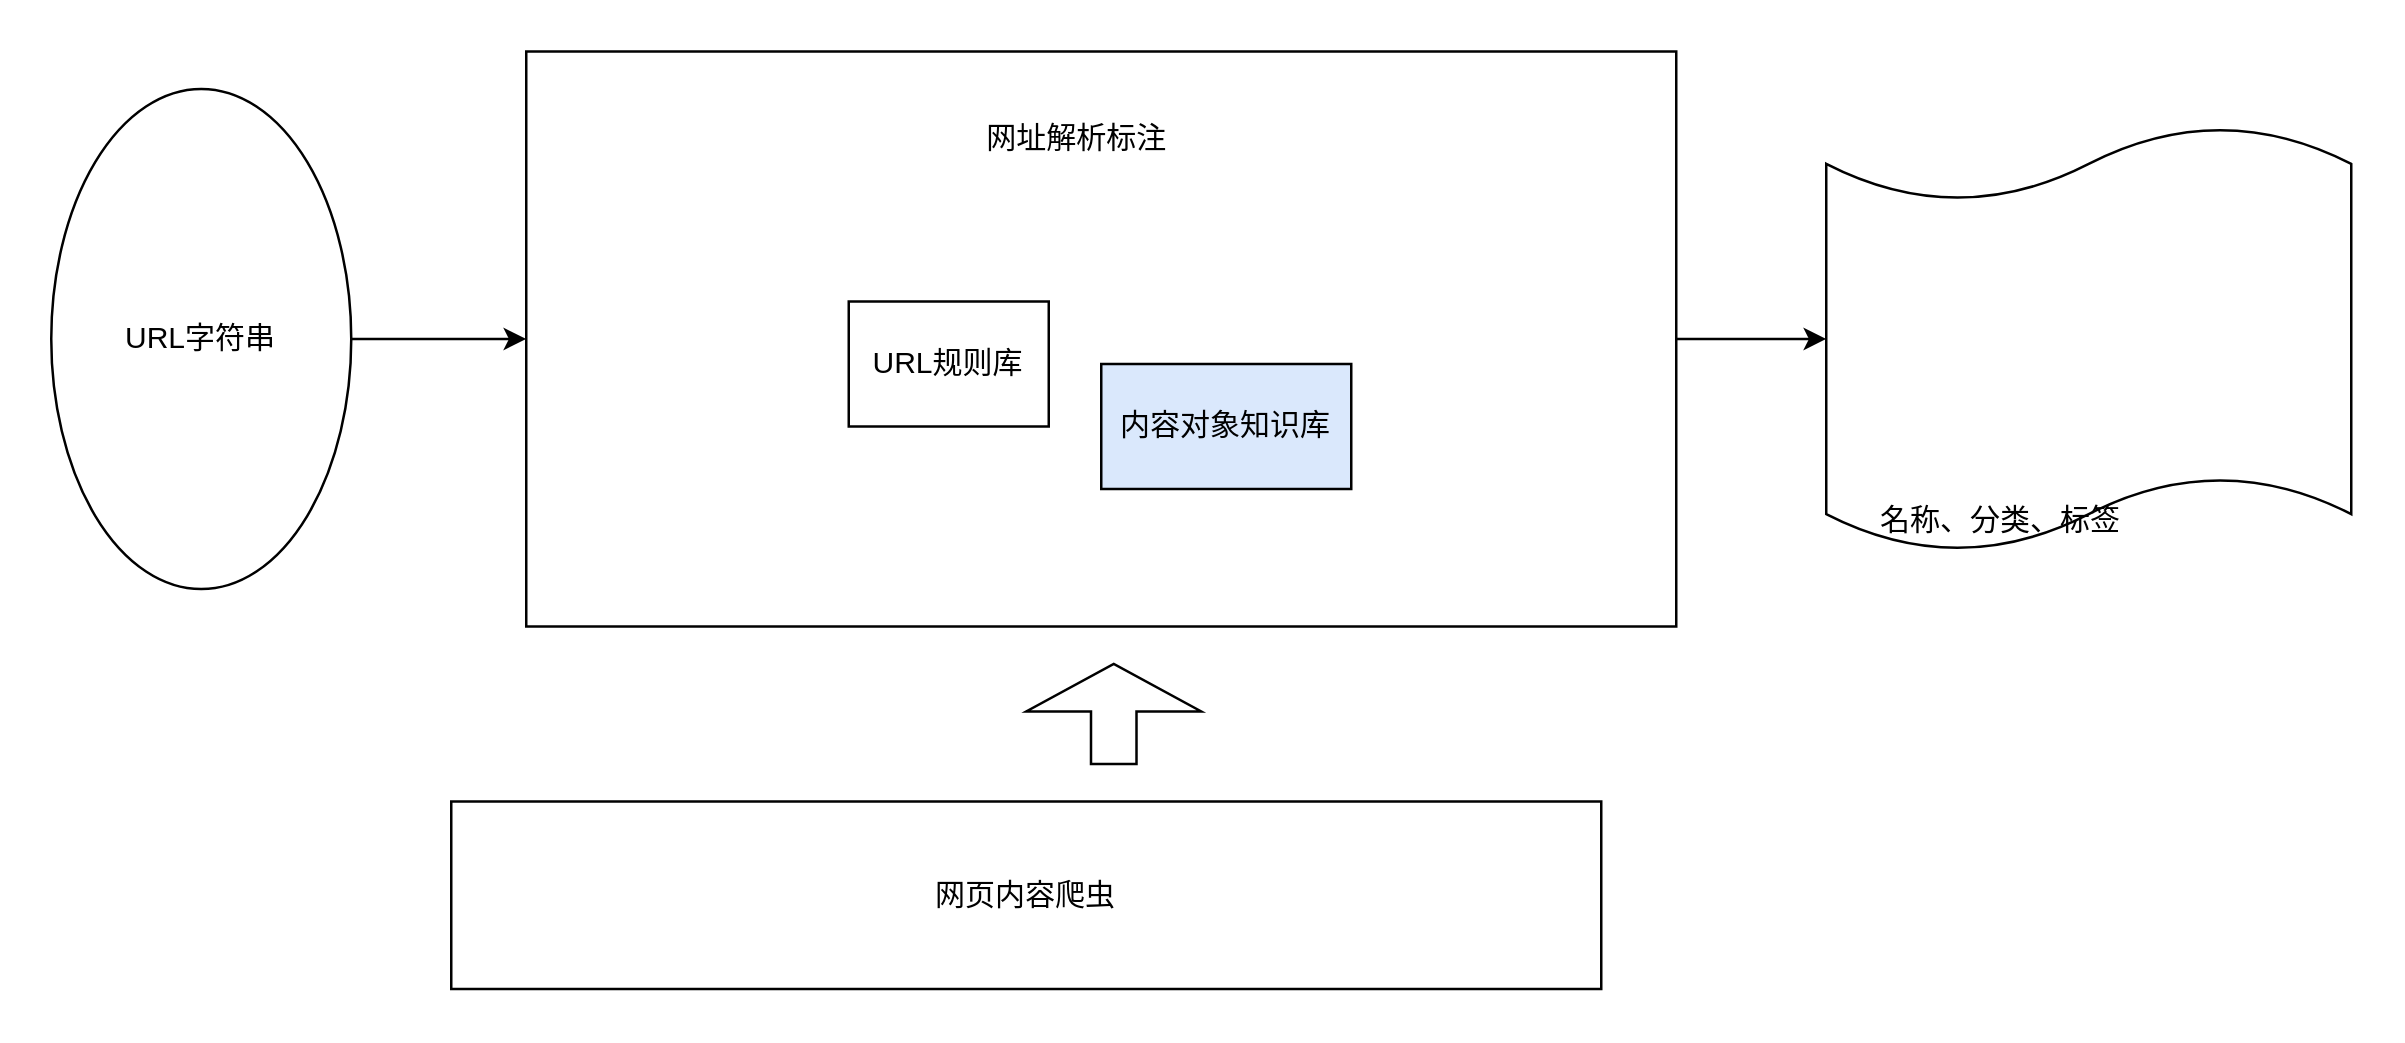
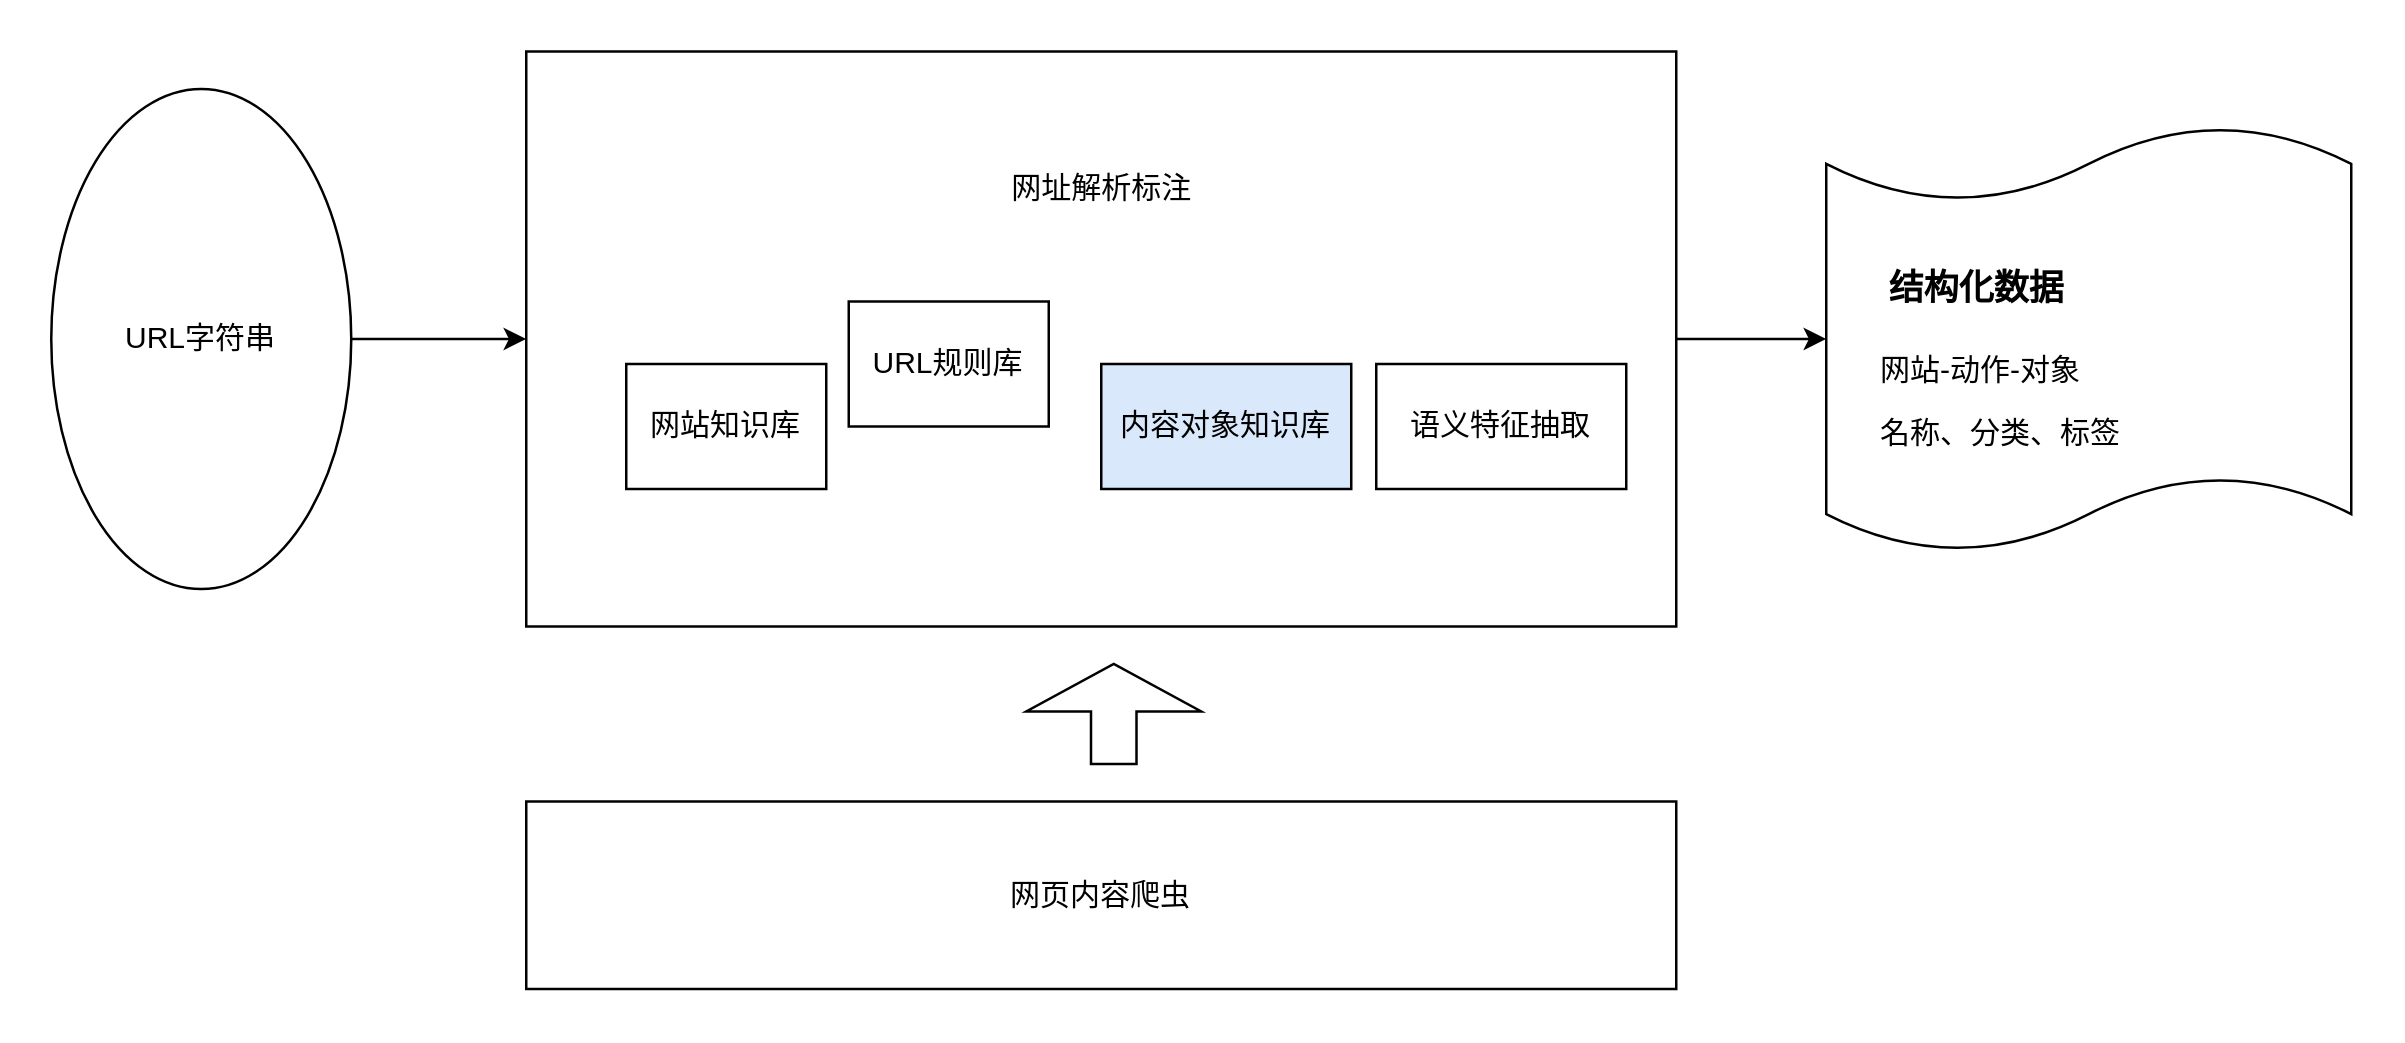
(1076, 139) -> (1101, 189)
none -> (1976, 289)
none -> (2001, 371)
none -> (726, 426)
none -> (1501, 426)
(2014, 521) -> (2014, 434)
(1026, 895) -> (1101, 895)
